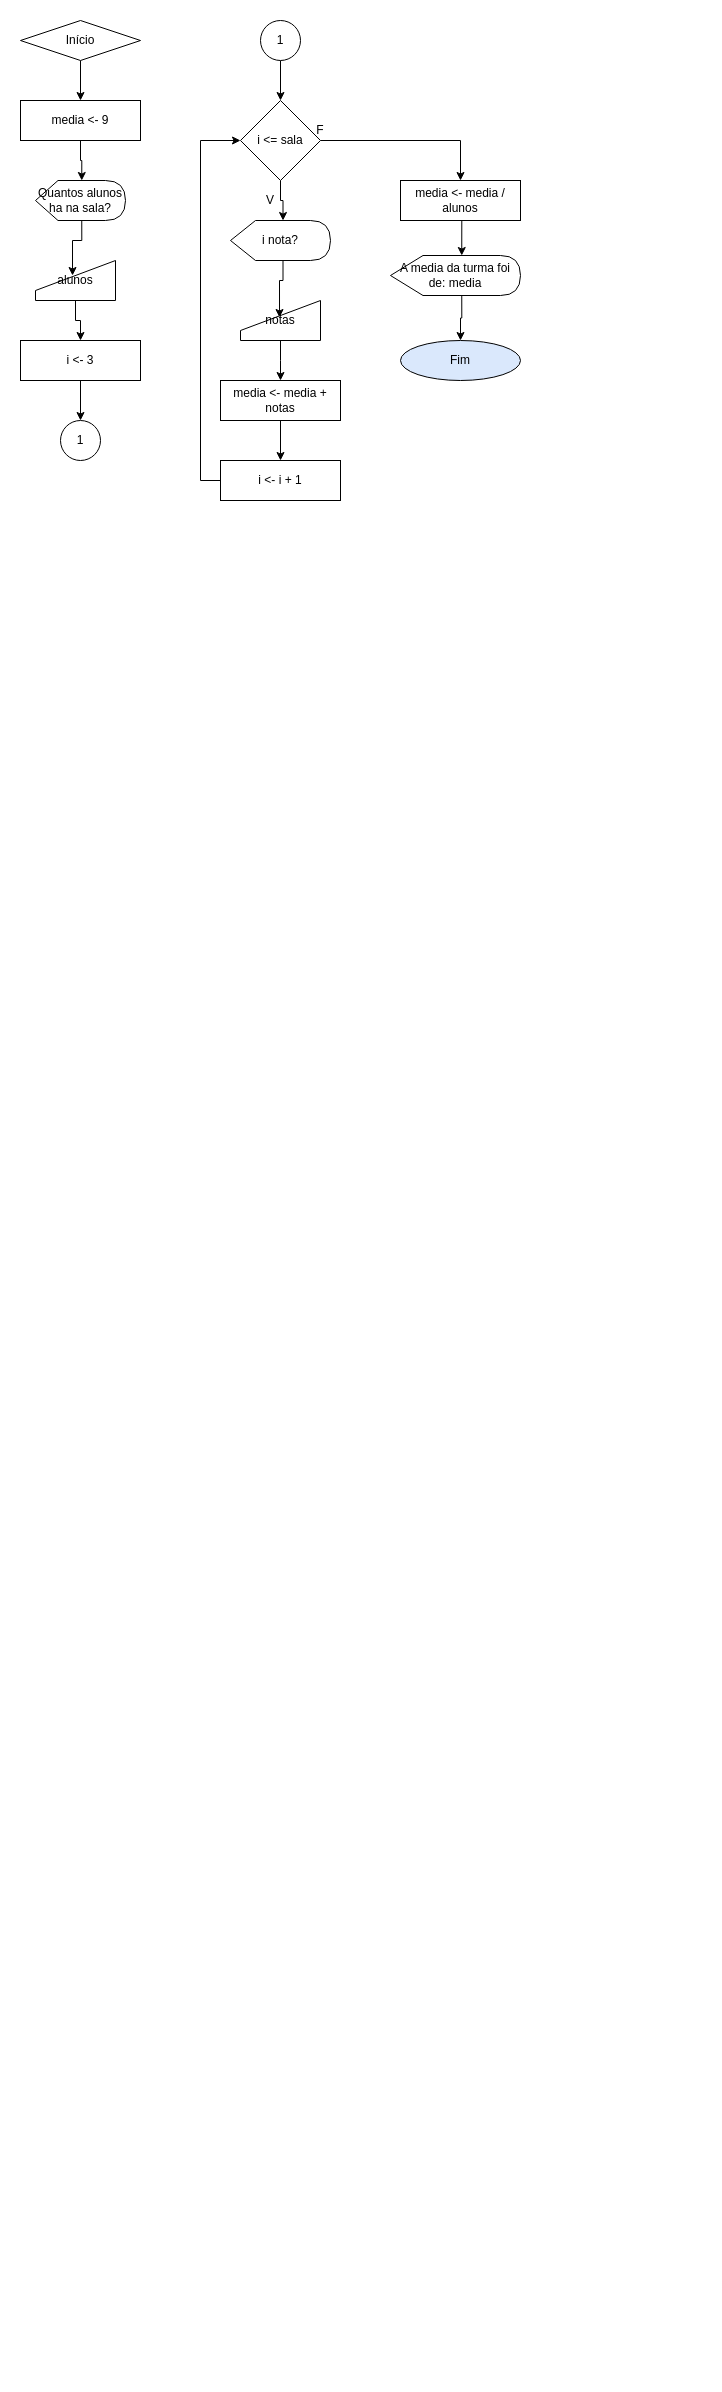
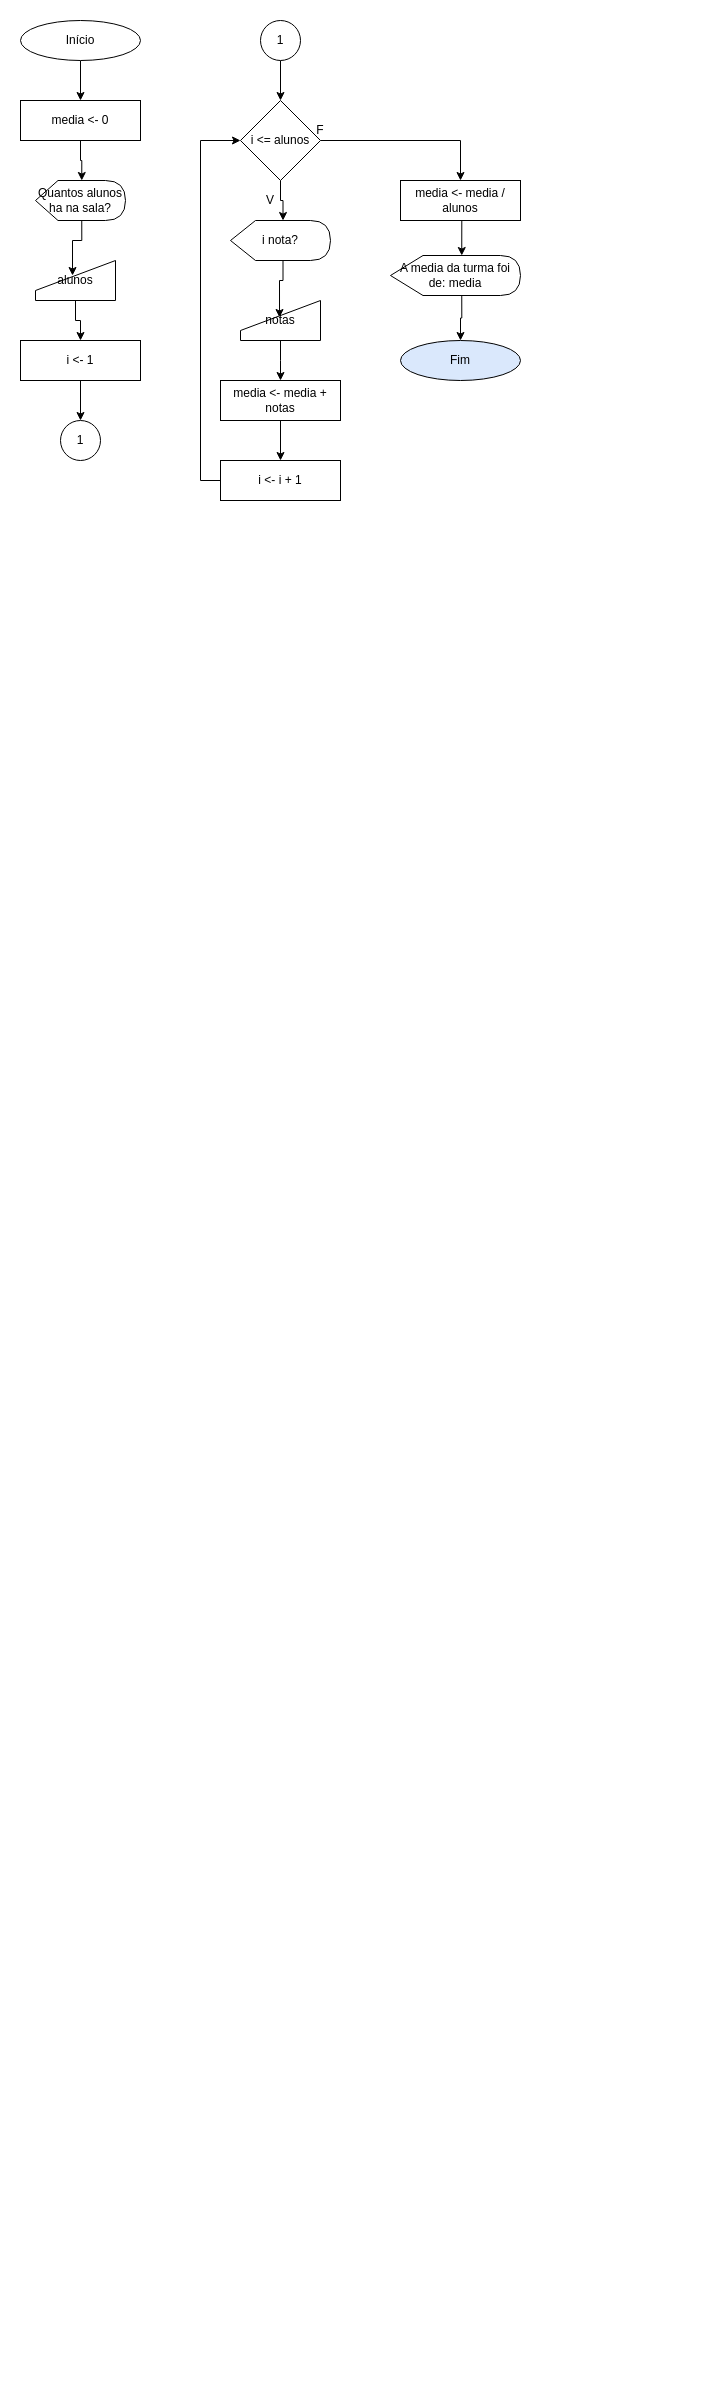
(81, 41) -> (81, 41)
(81, 121) -> (81, 121)
(281, 141) -> (281, 141)
(81, 361) -> (81, 361)
